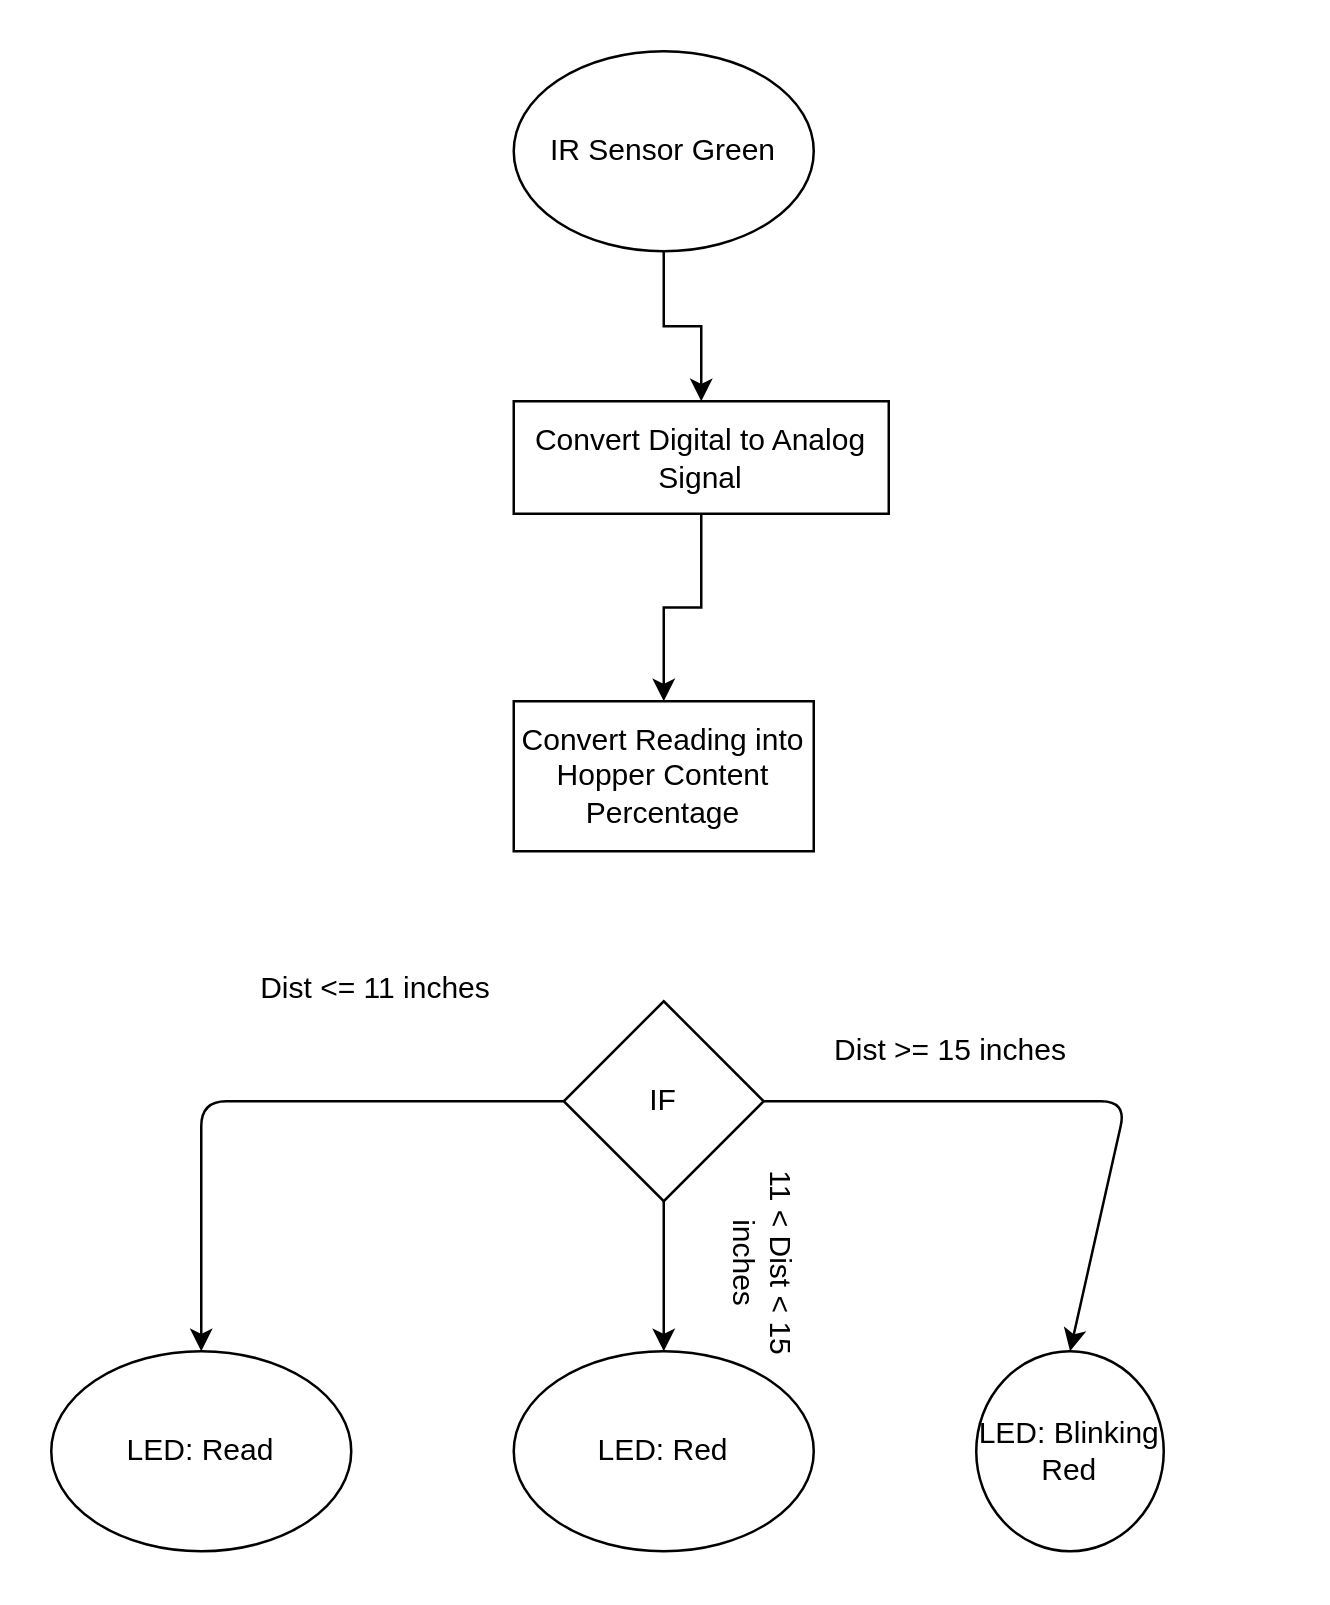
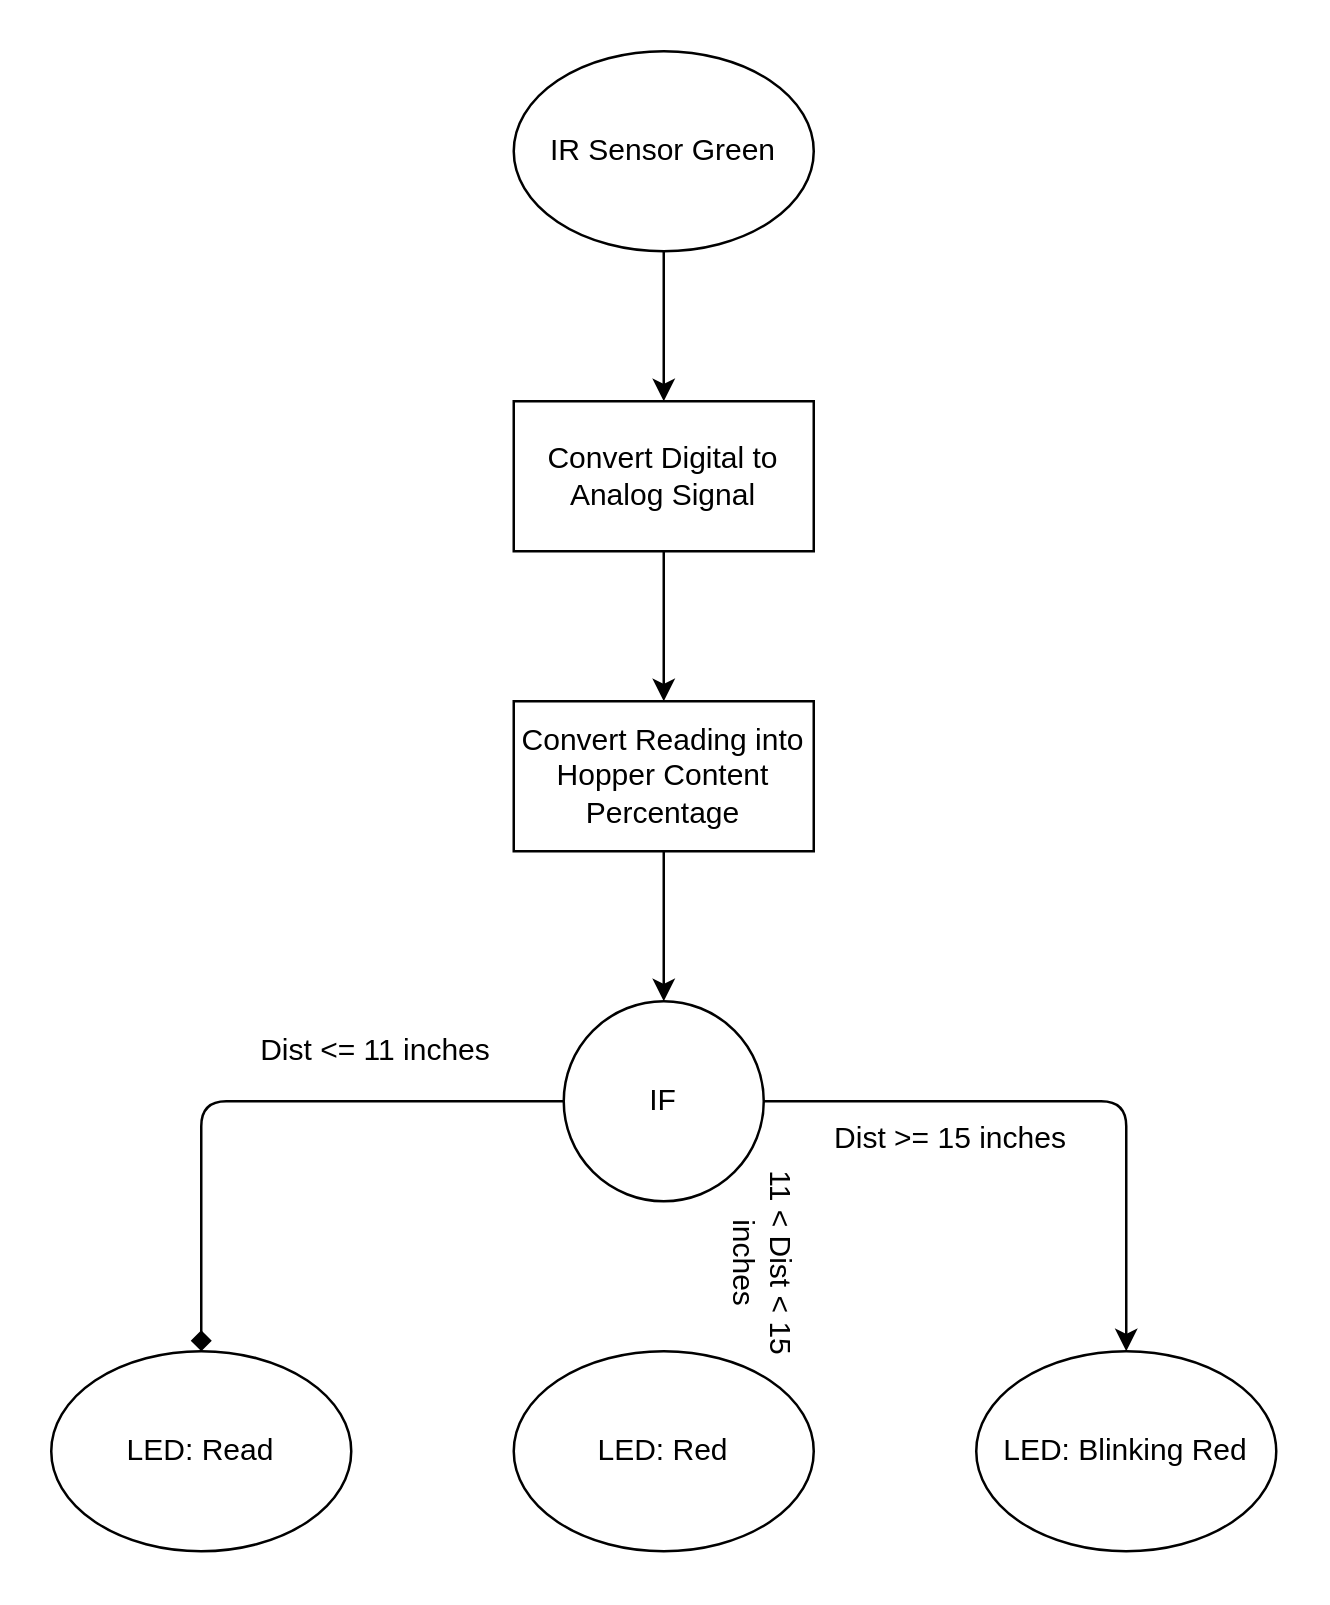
(701, 458) -> (664, 476)
none -> (664, 918)
(376, 989) -> (376, 1051)
(951, 1051) -> (951, 1139)
(664, 1101) -> (664, 1101)
(664, 1268) -> none
(201, 1332) -> (201, 1331)
(1070, 1451) -> (1126, 1451)
